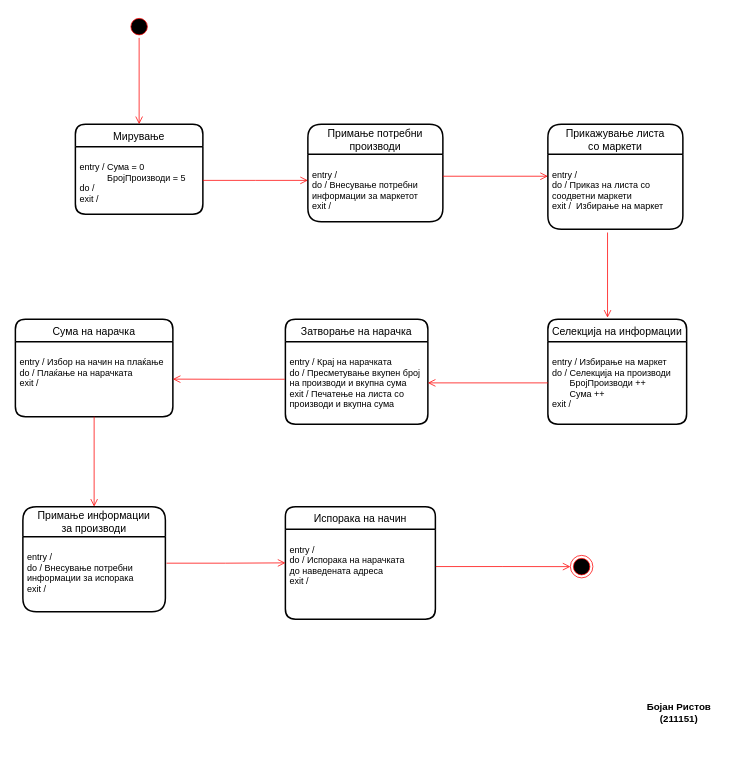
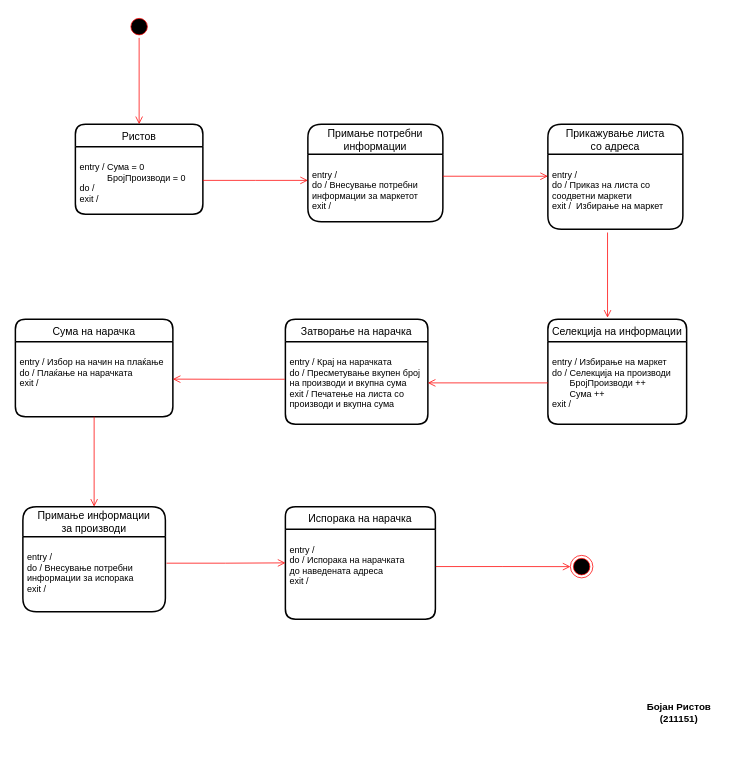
(375, 133) -> (375, 133)
(615, 133) -> (615, 133)
(139, 136) -> (139, 136)
(115, 167) -> (115, 167)
(360, 519) -> (360, 519)
